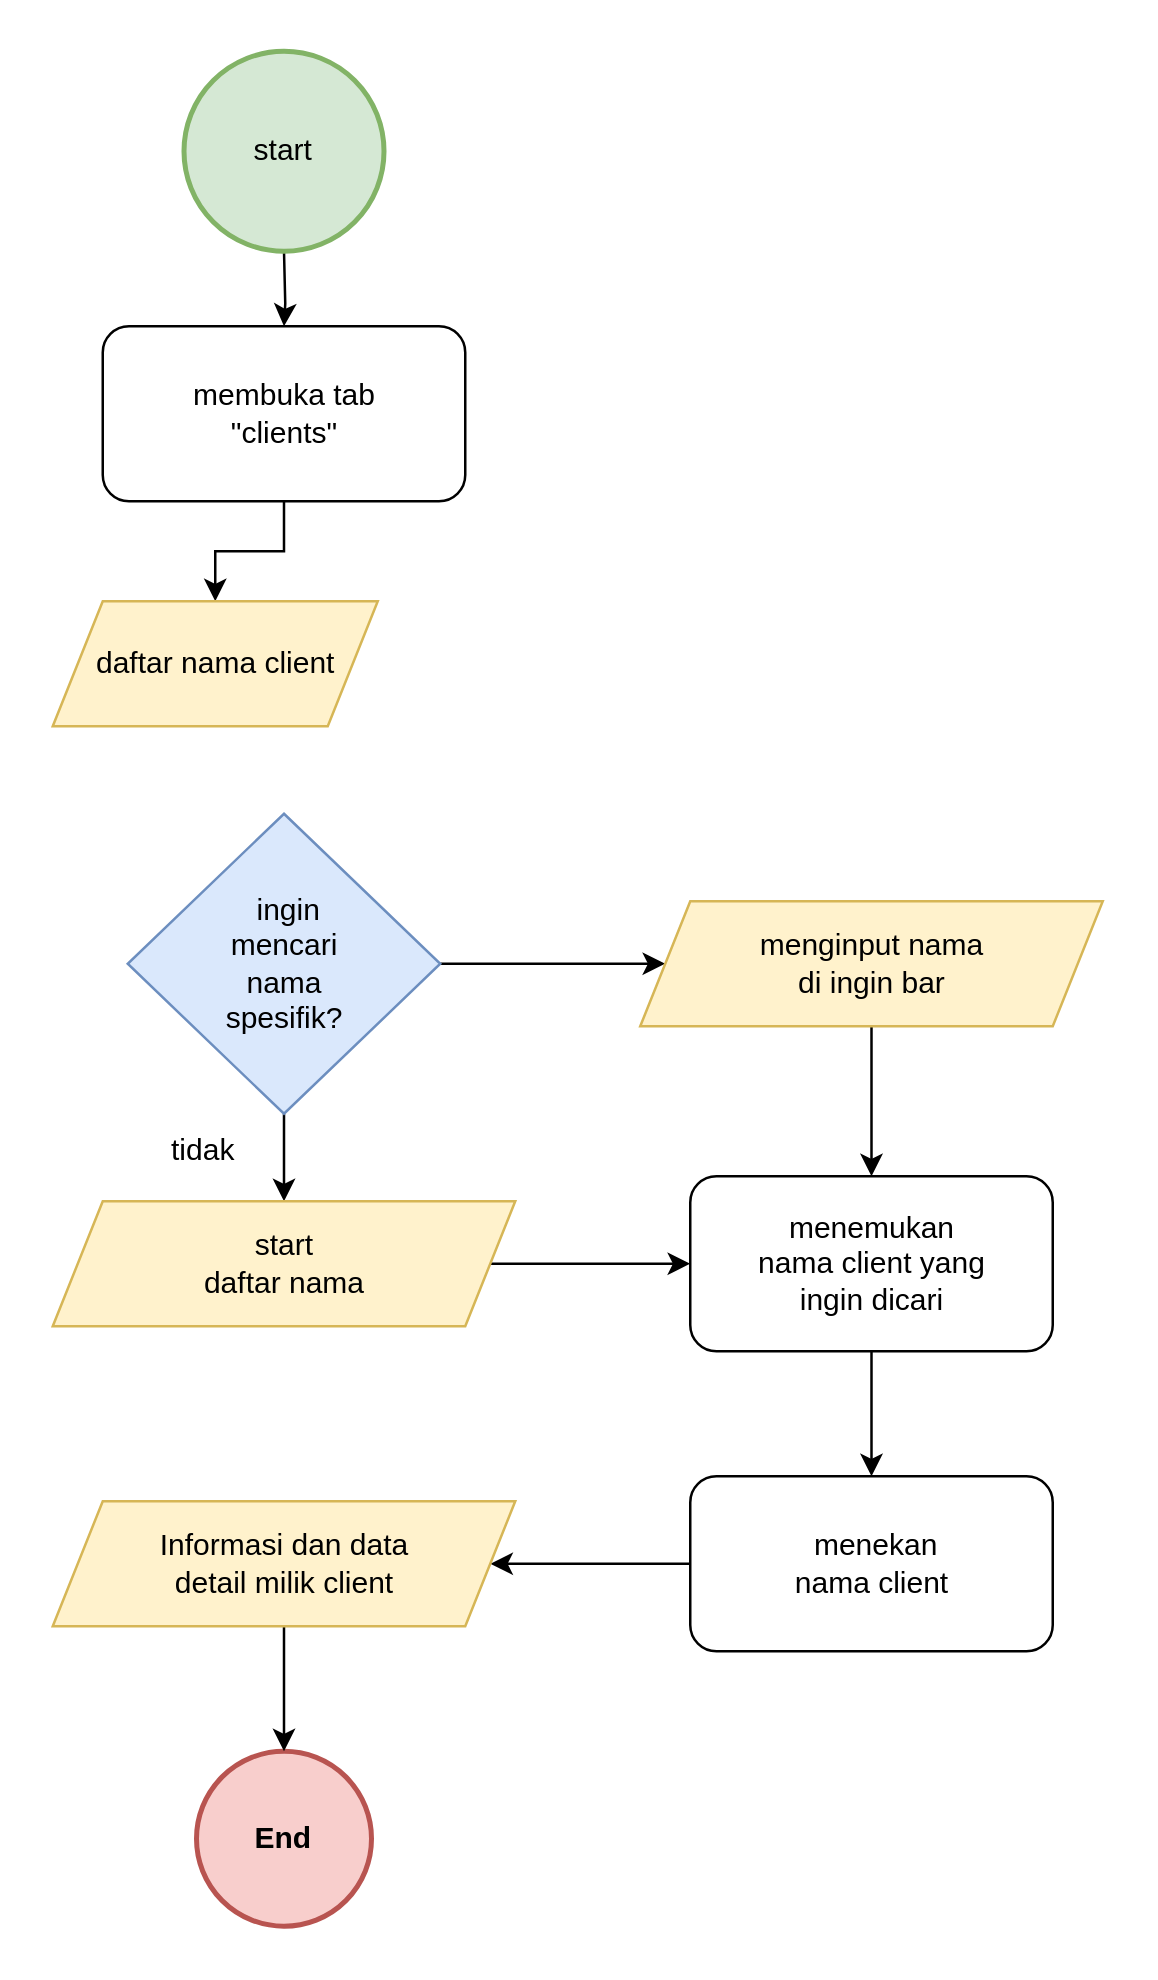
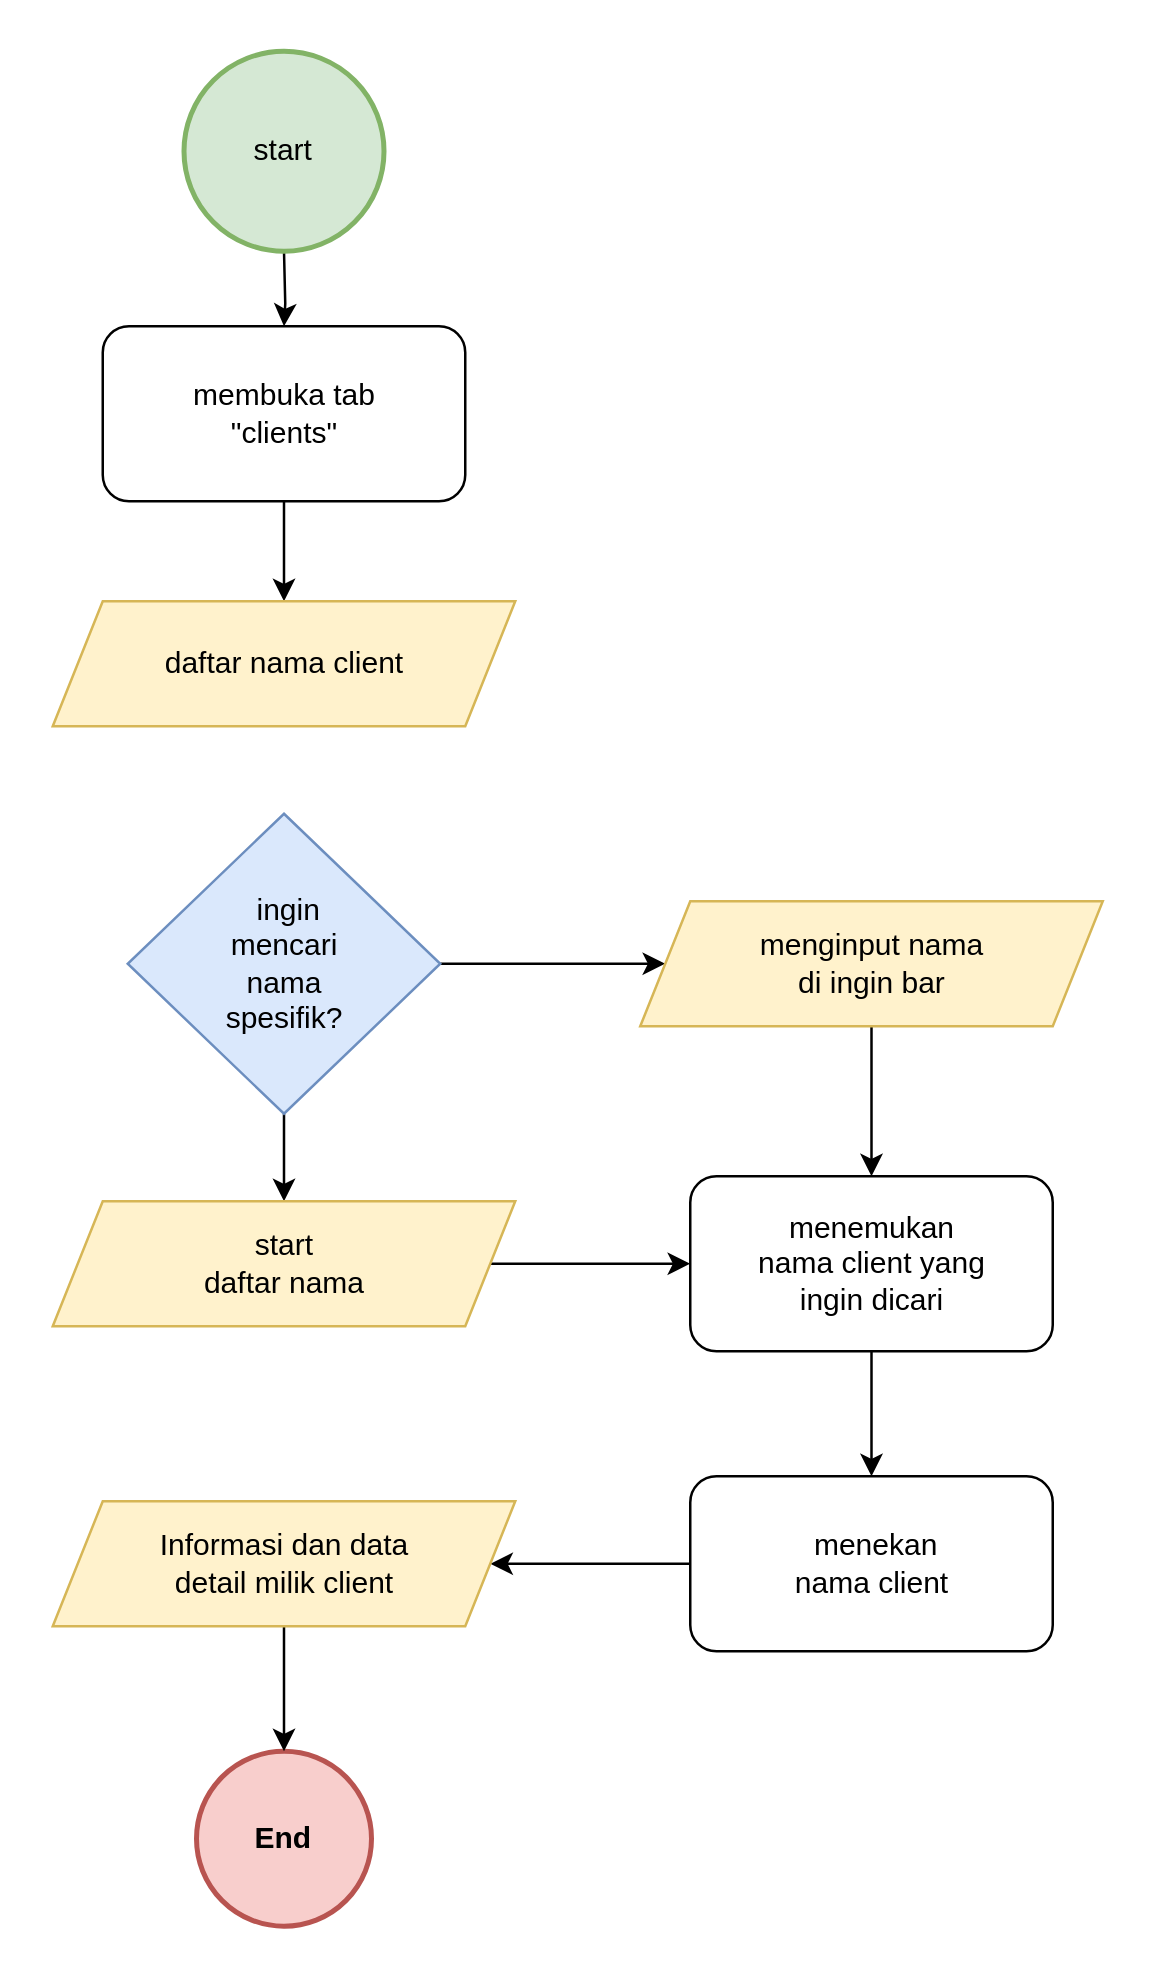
(215, 664) -> (284, 664)
(203, 1151) -> none
